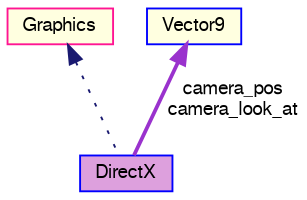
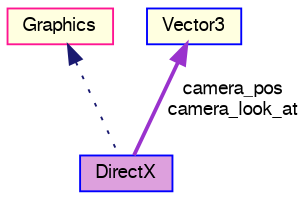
(194, 26) -> (194, 26)
